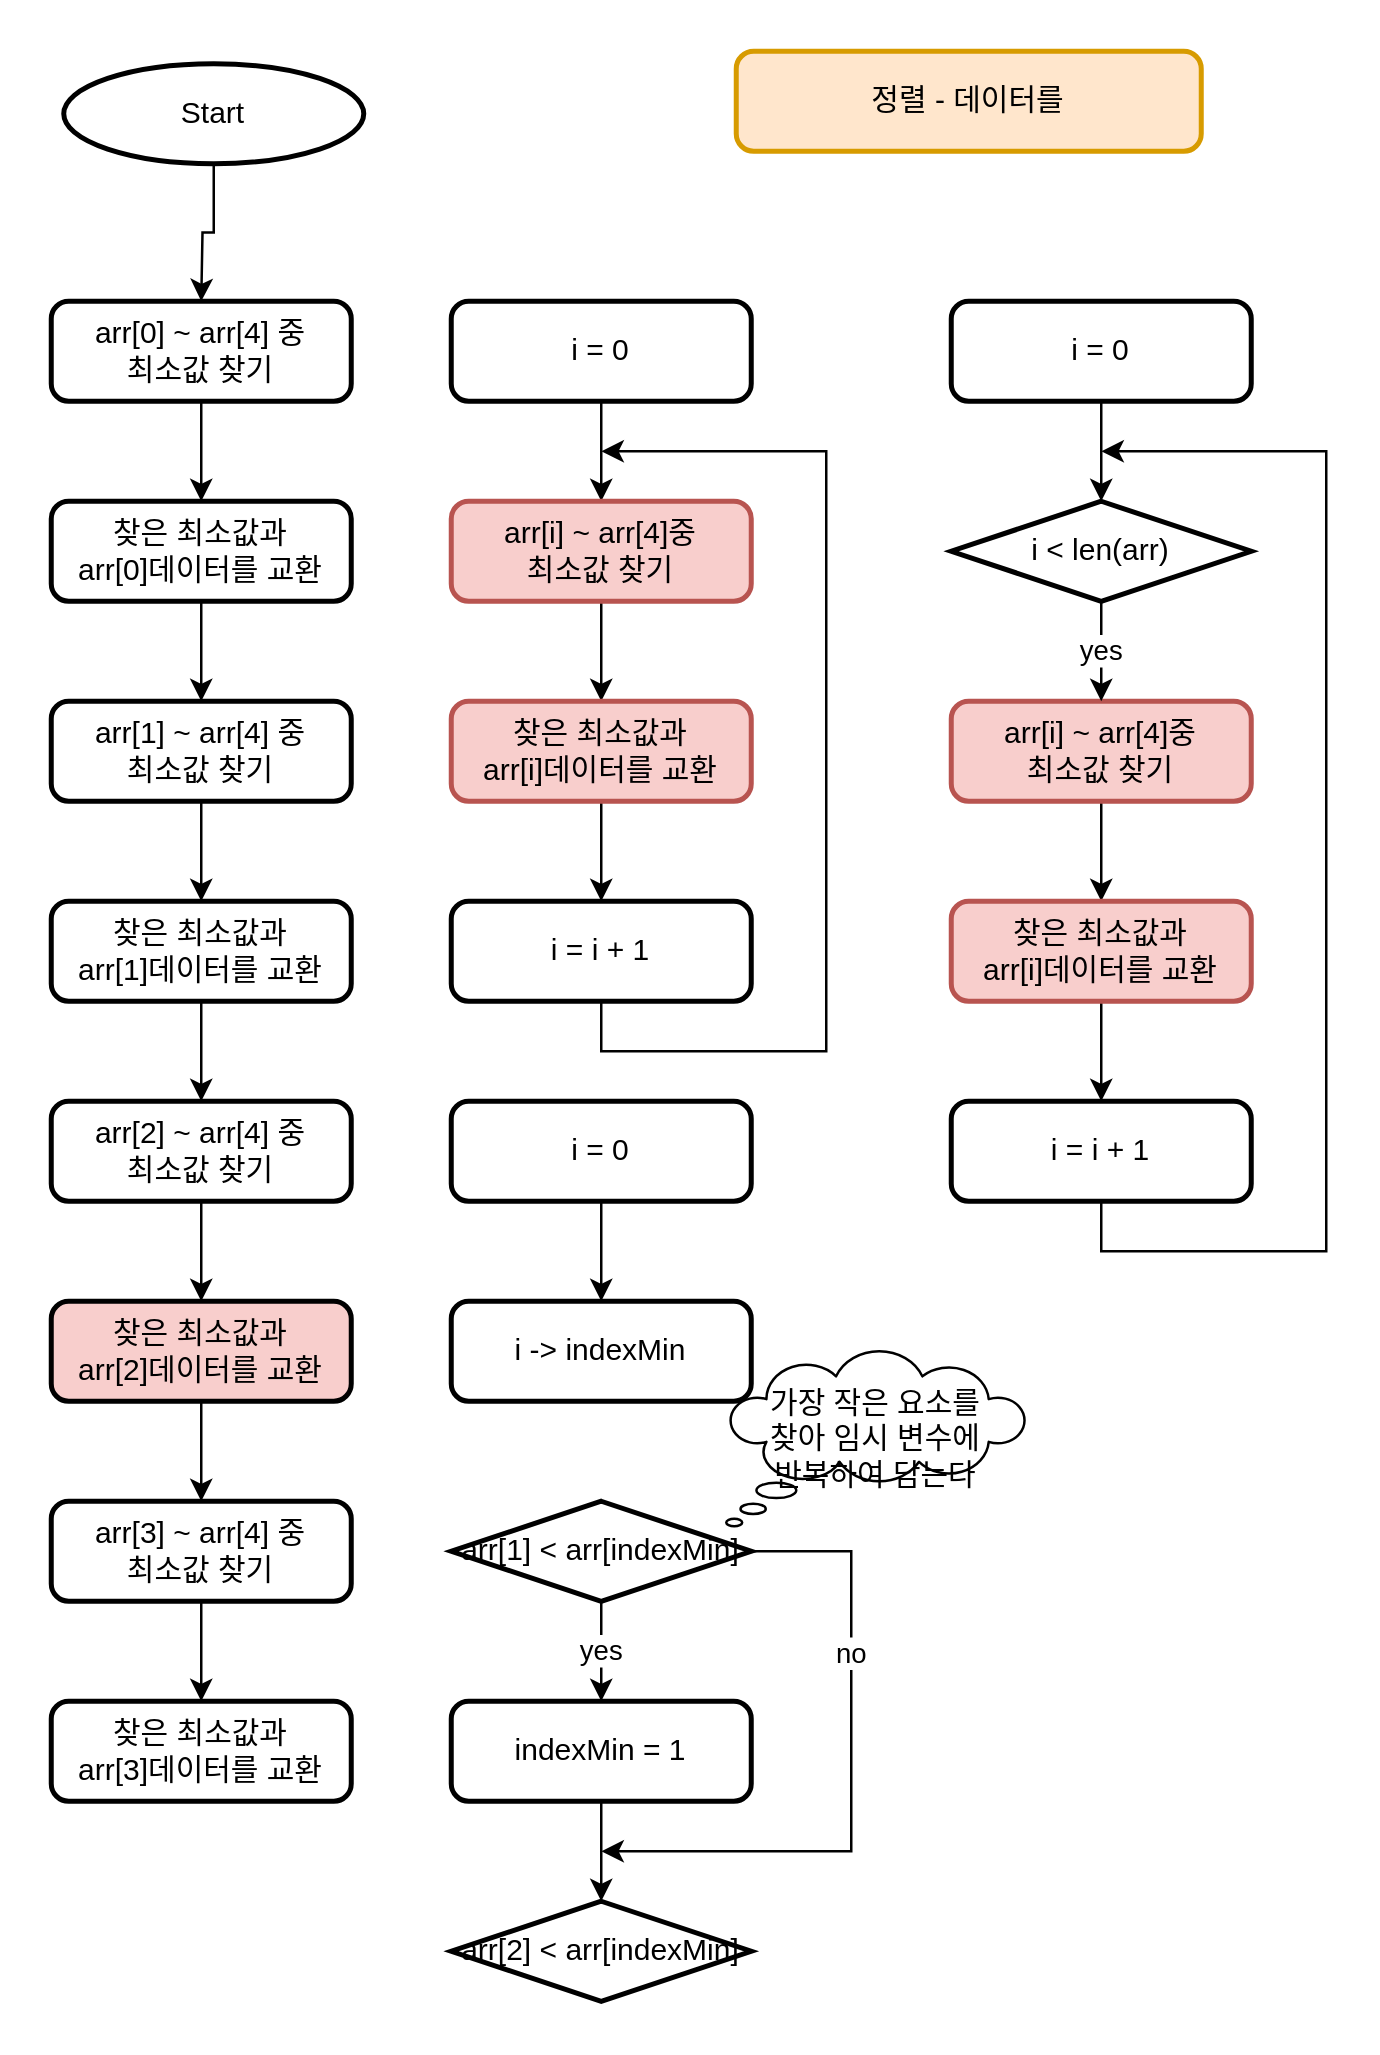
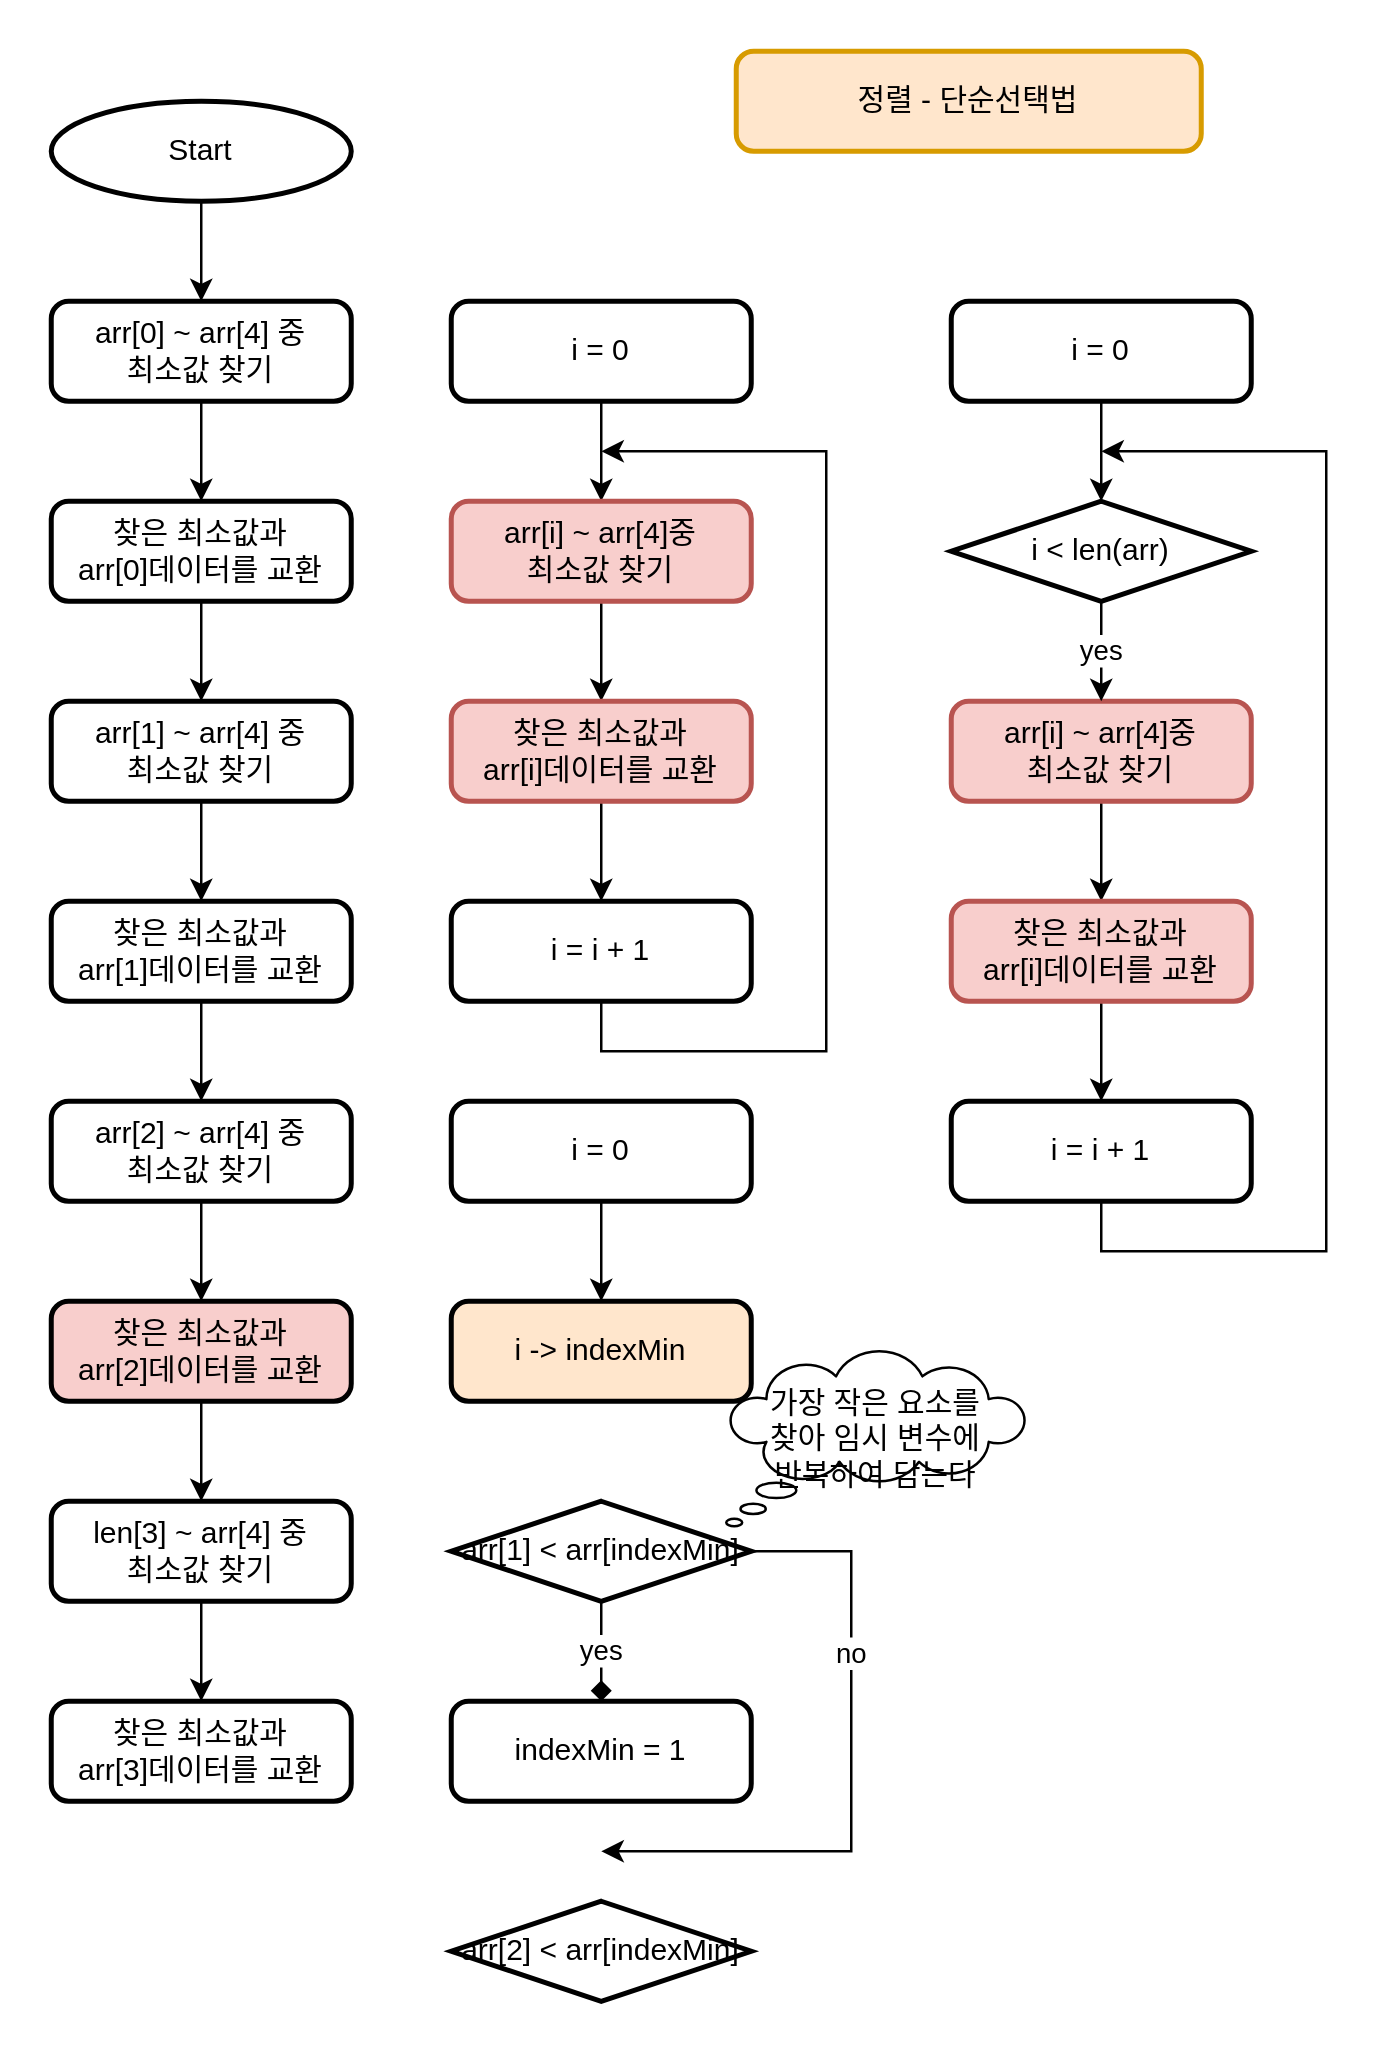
(969, 101) -> (969, 101)
(214, 114) -> (201, 151)
(601, 1351) -> (601, 1351)
(201, 1551) -> (201, 1551)
(601, 1682) -> (601, 1681)
(601, 1843) -> none
